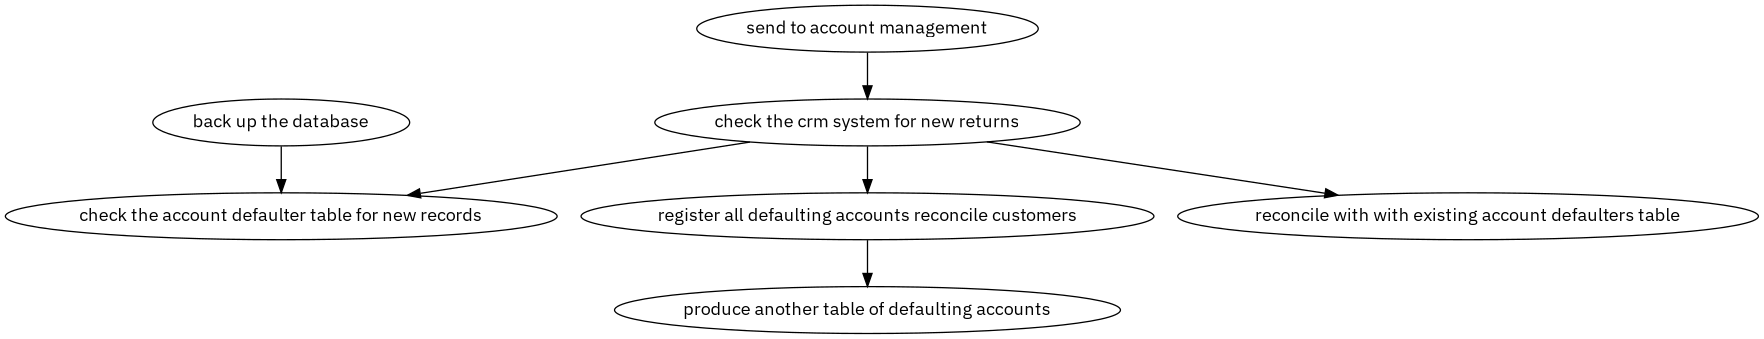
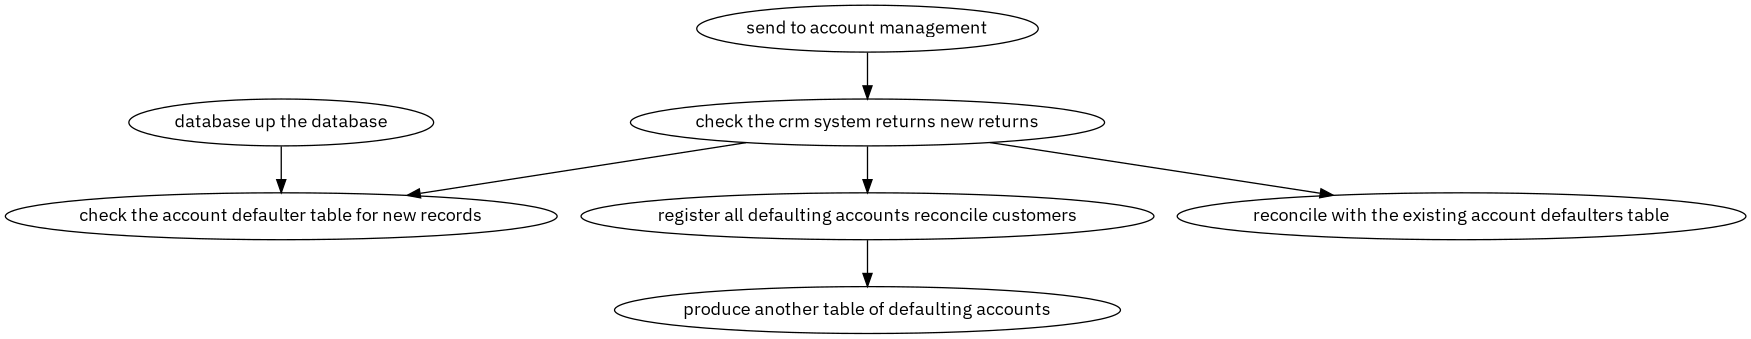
(281, 122) -> (281, 122)
(867, 122) -> (867, 122)
(1468, 216) -> (1462, 216)
